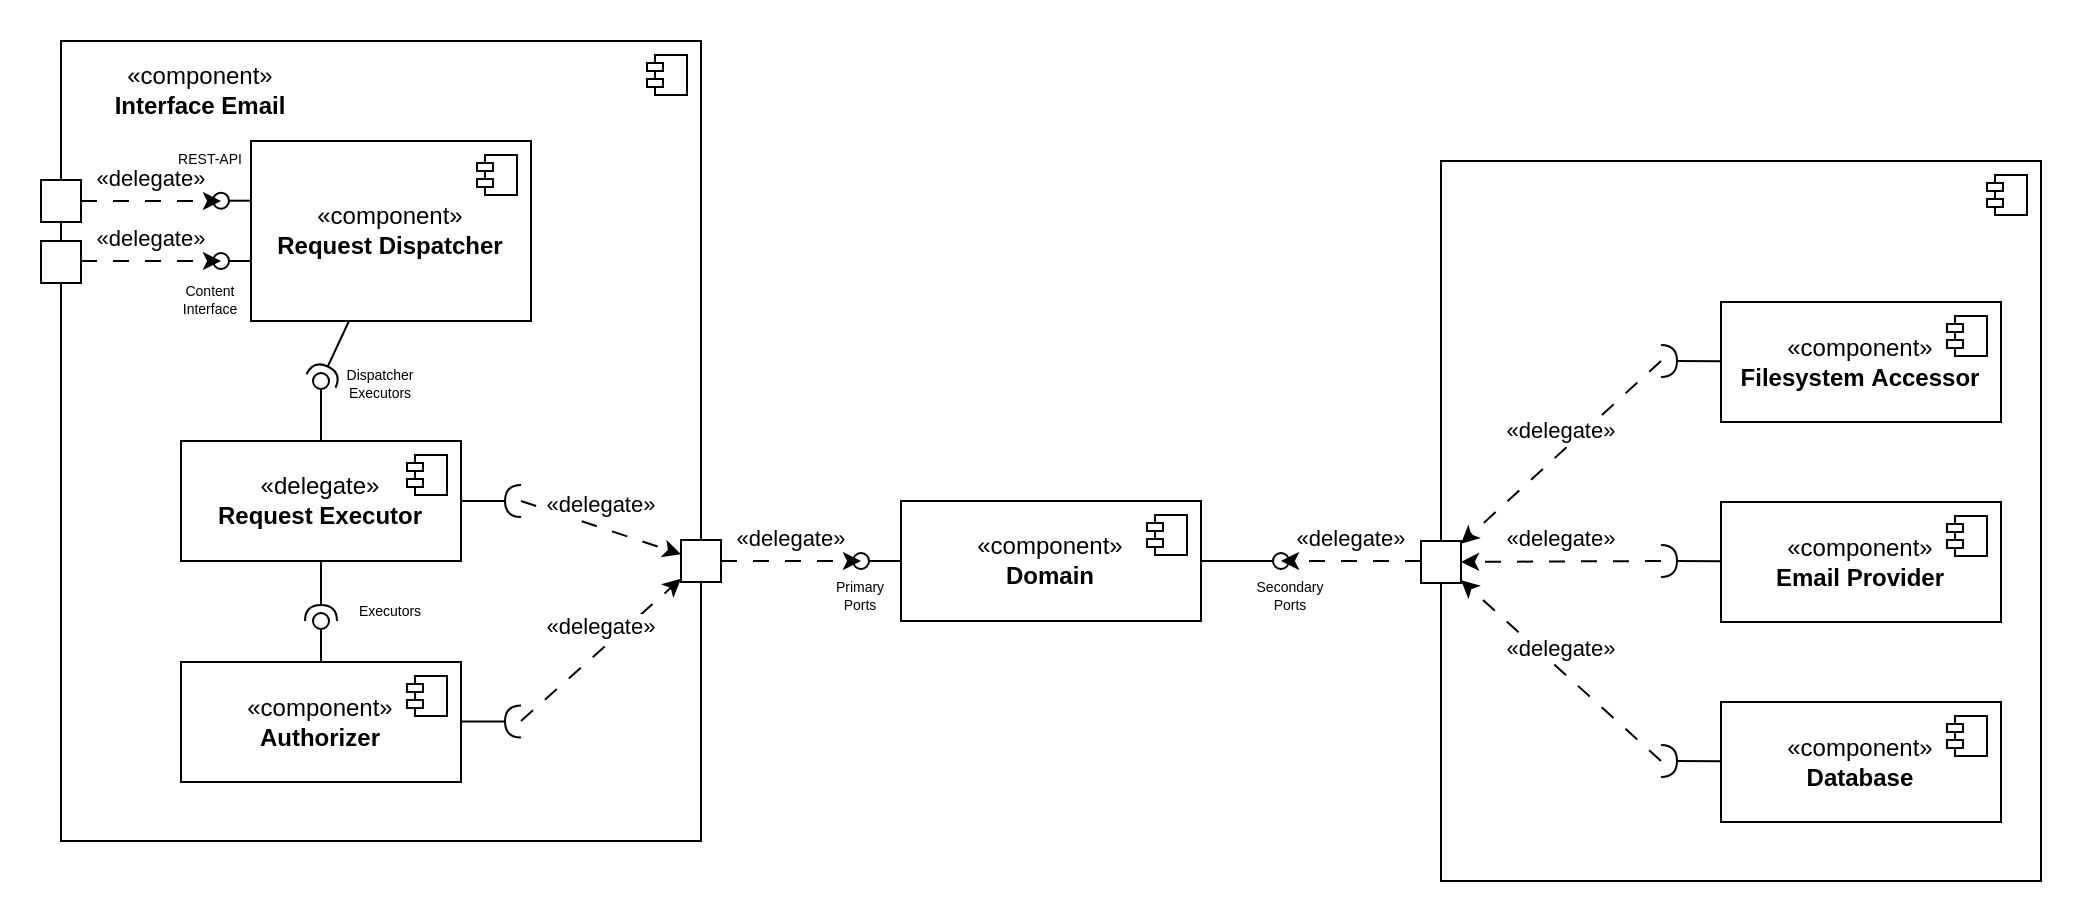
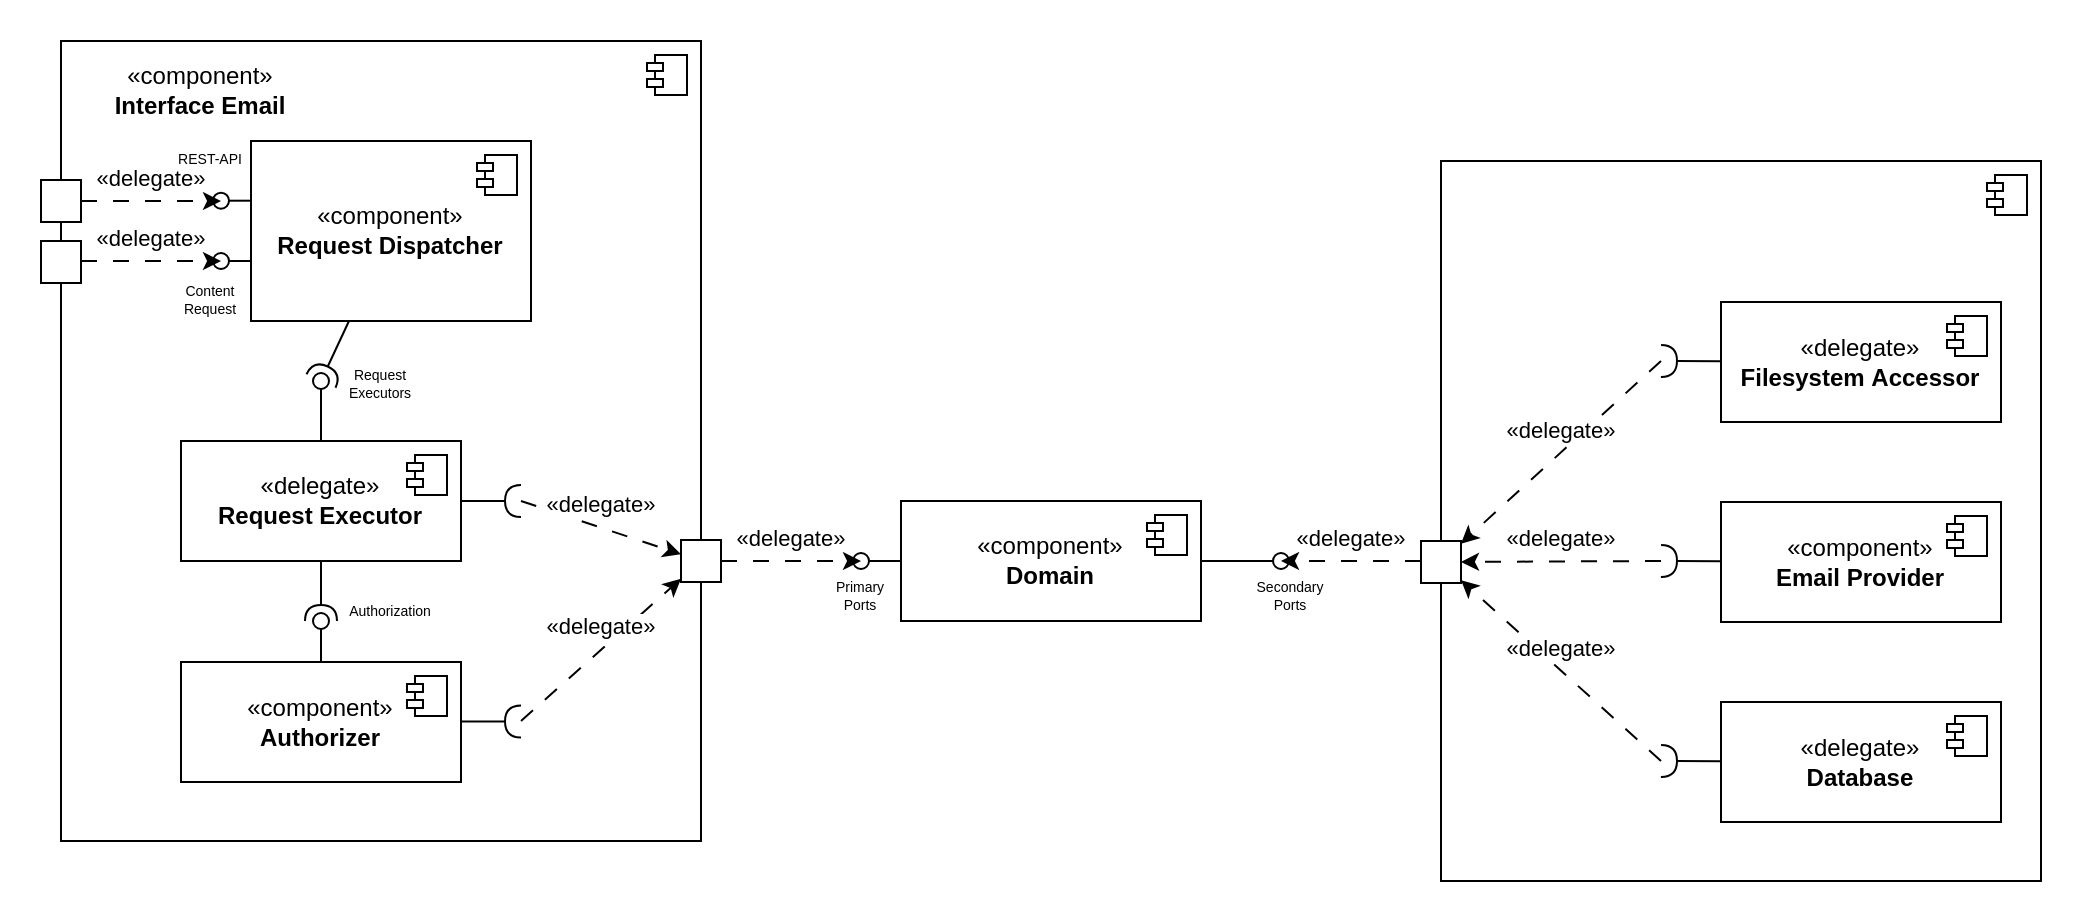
(211, 301) -> (211, 301)
(1861, 363) -> (1861, 363)
(381, 385) -> (381, 385)
(391, 613) -> (391, 613)
(1861, 763) -> (1861, 763)
